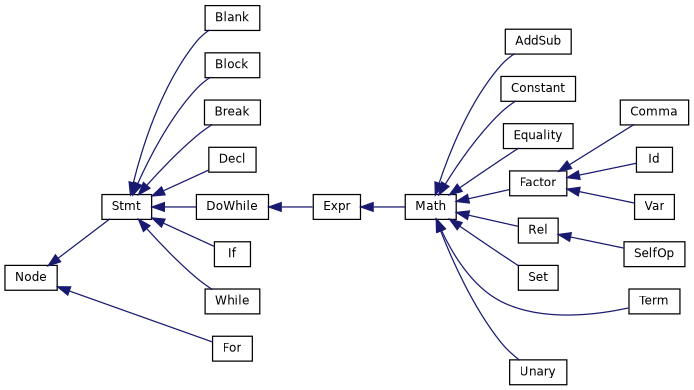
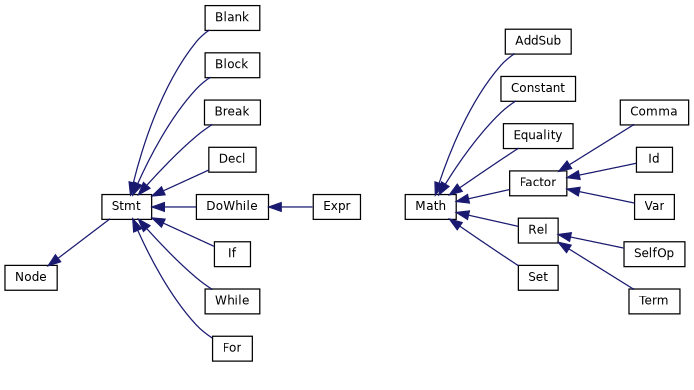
(389, 207) -> none
(518, 308) -> (601, 269)
(141, 316) -> (169, 289)
(538, 372) -> none
